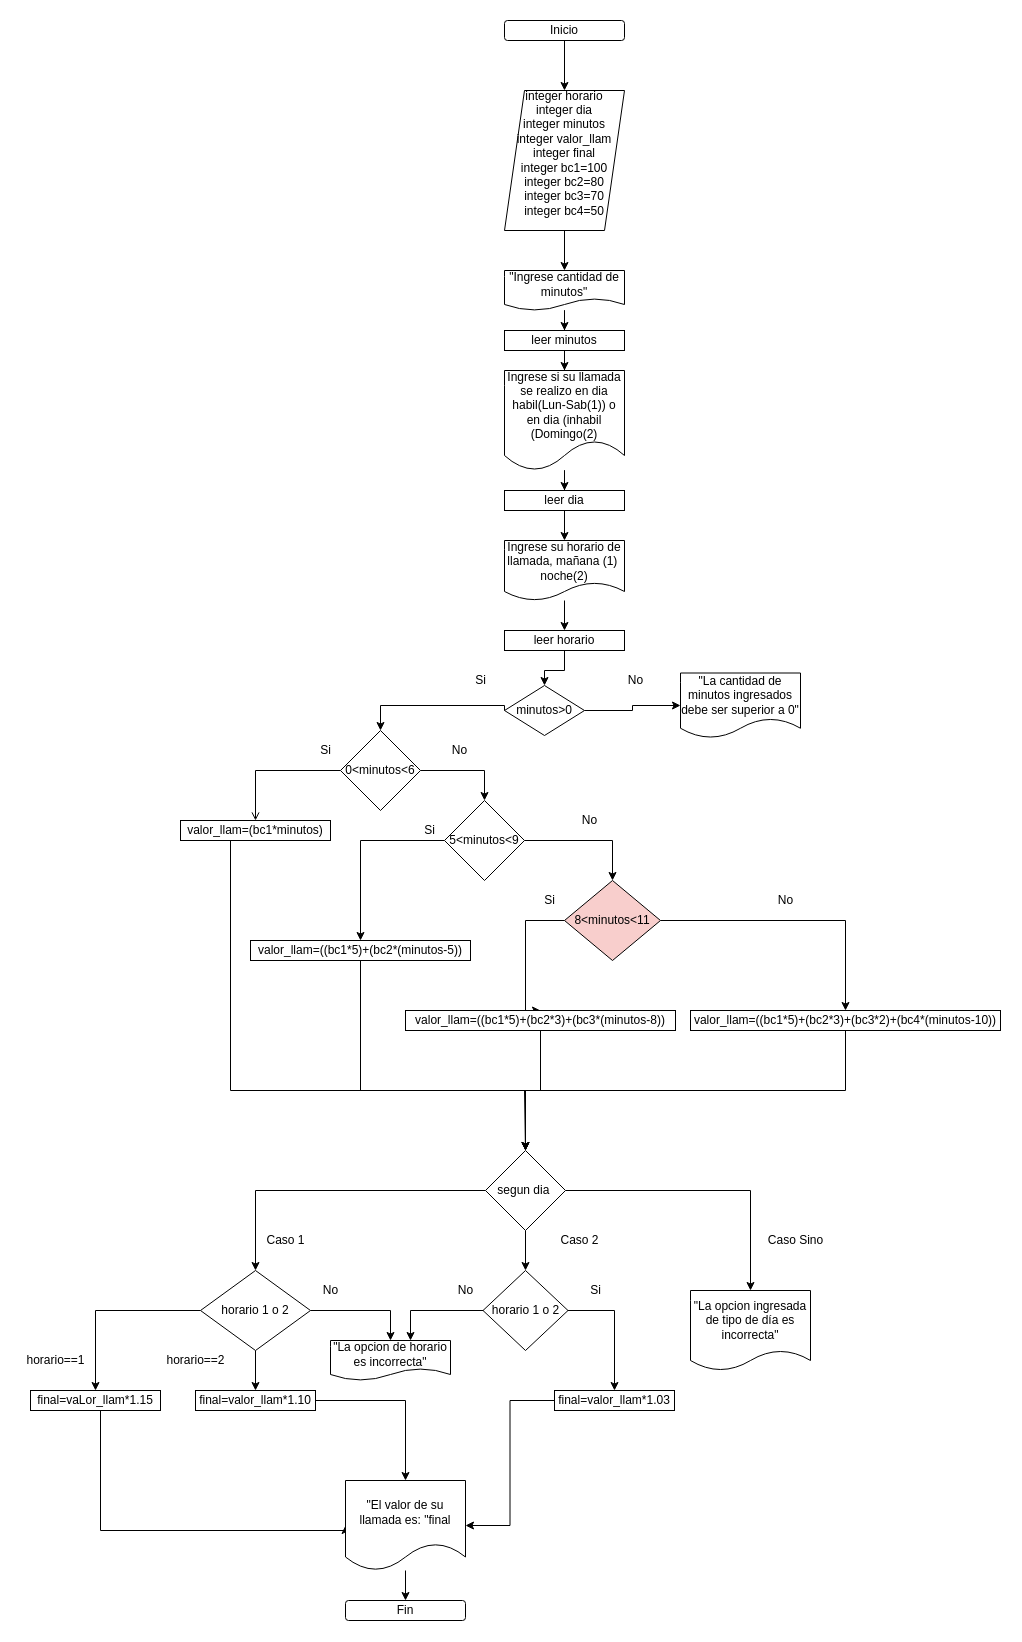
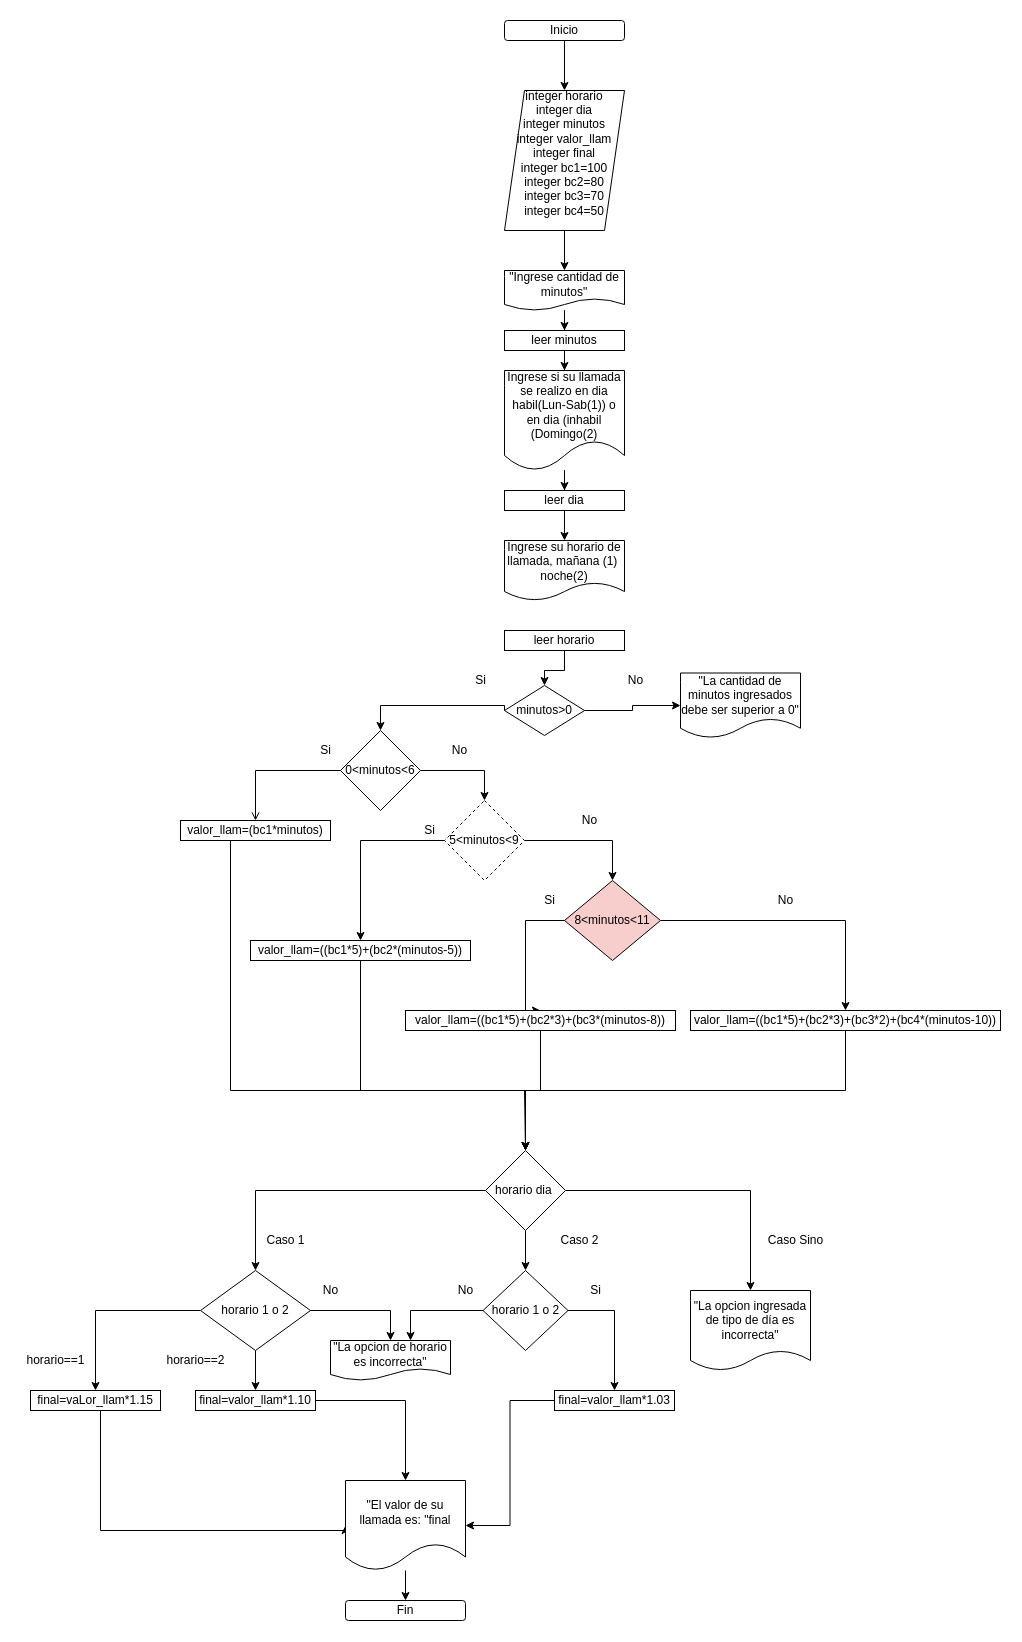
(565, 620) -> none
(485, 841) -> (485, 841)
(526, 1191) -> (526, 1191)
